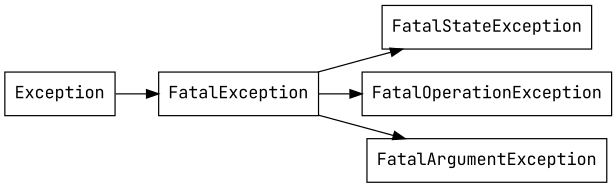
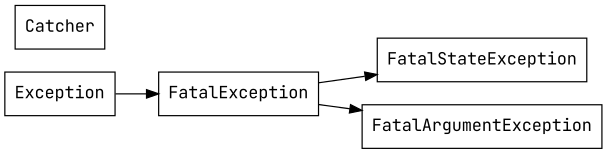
none -> (60, 27)
(487, 94) -> none
